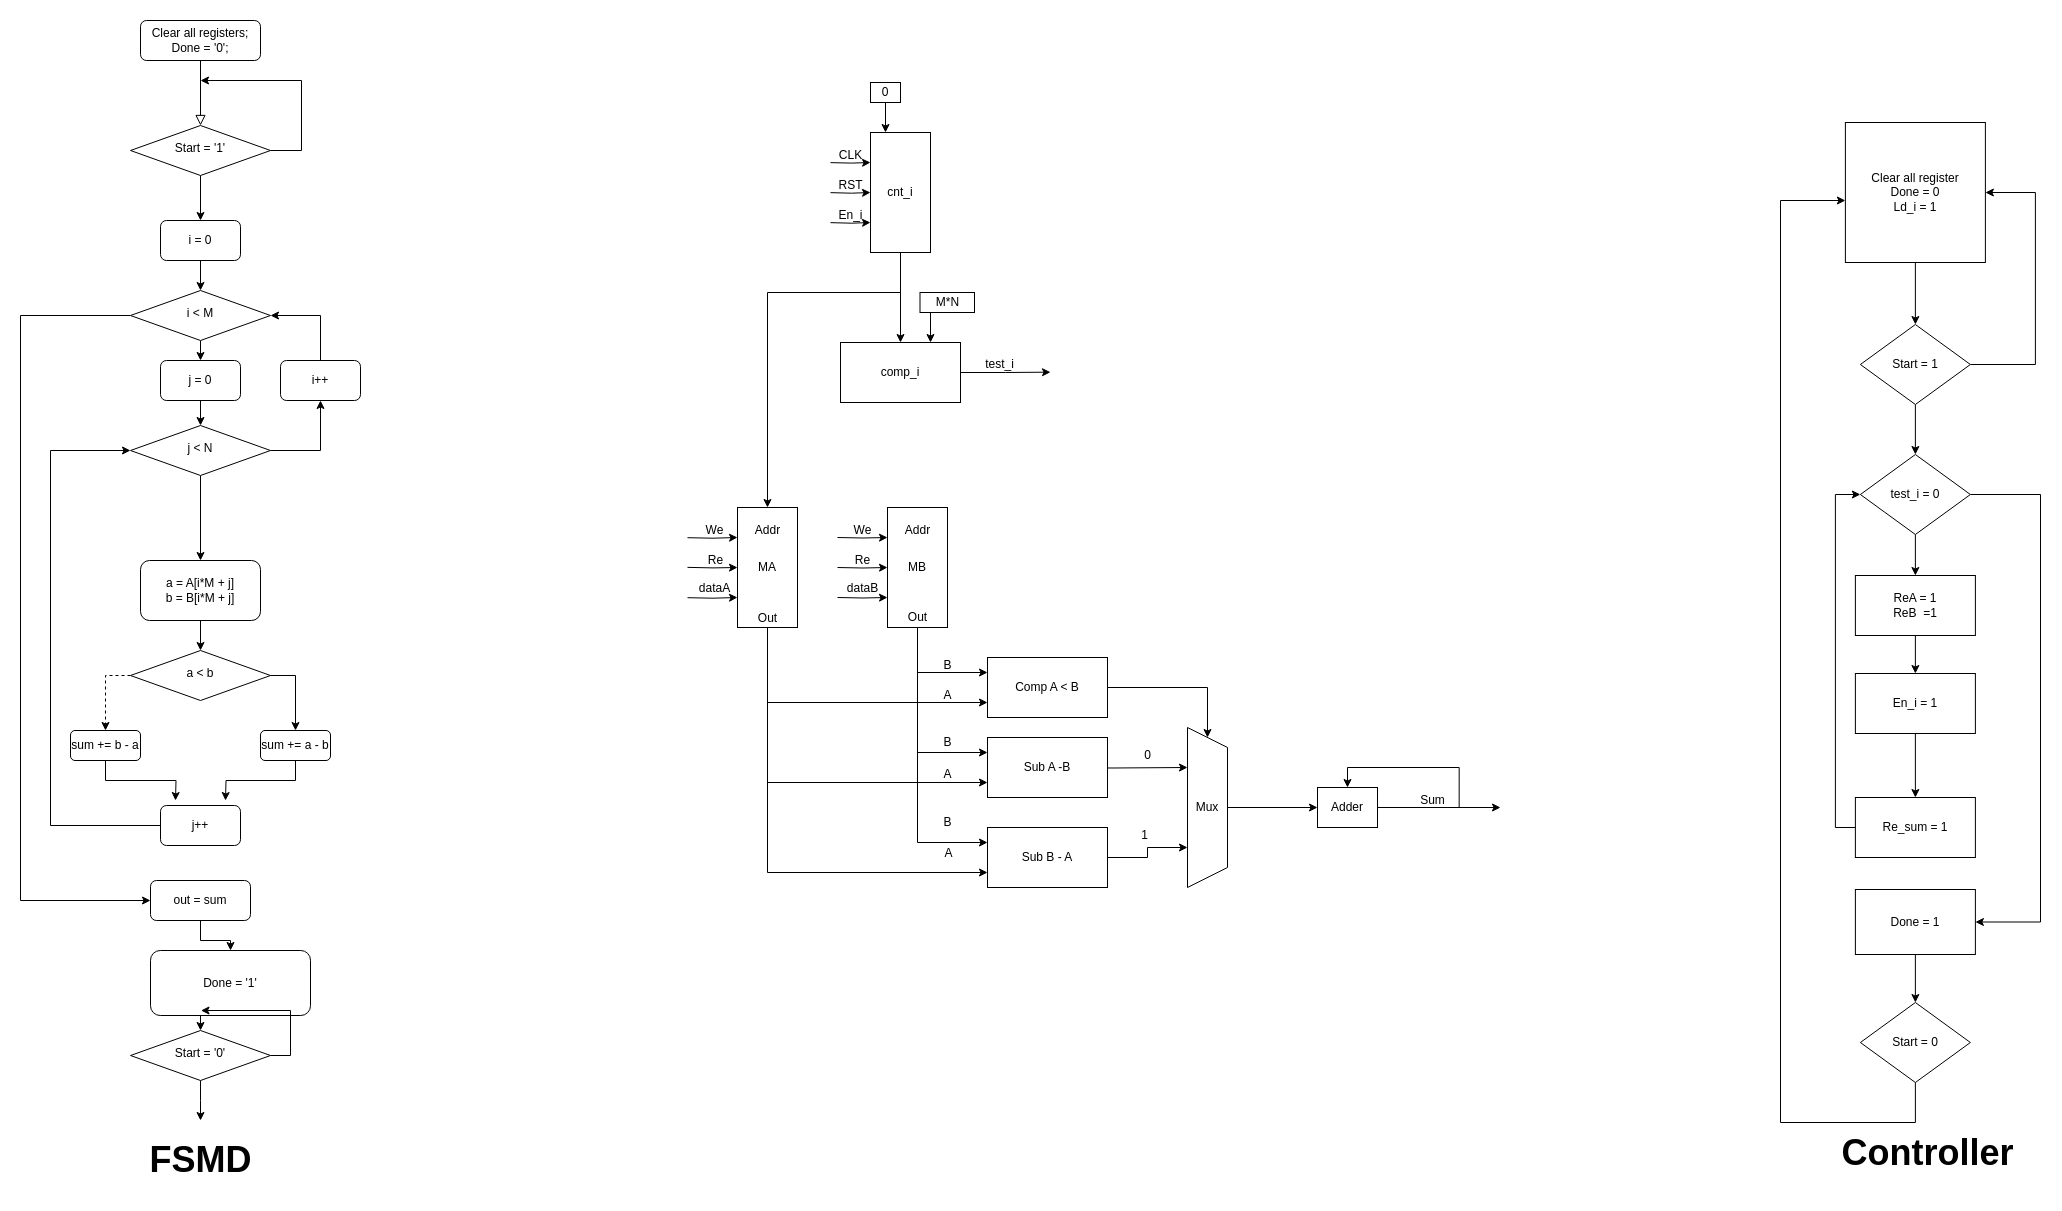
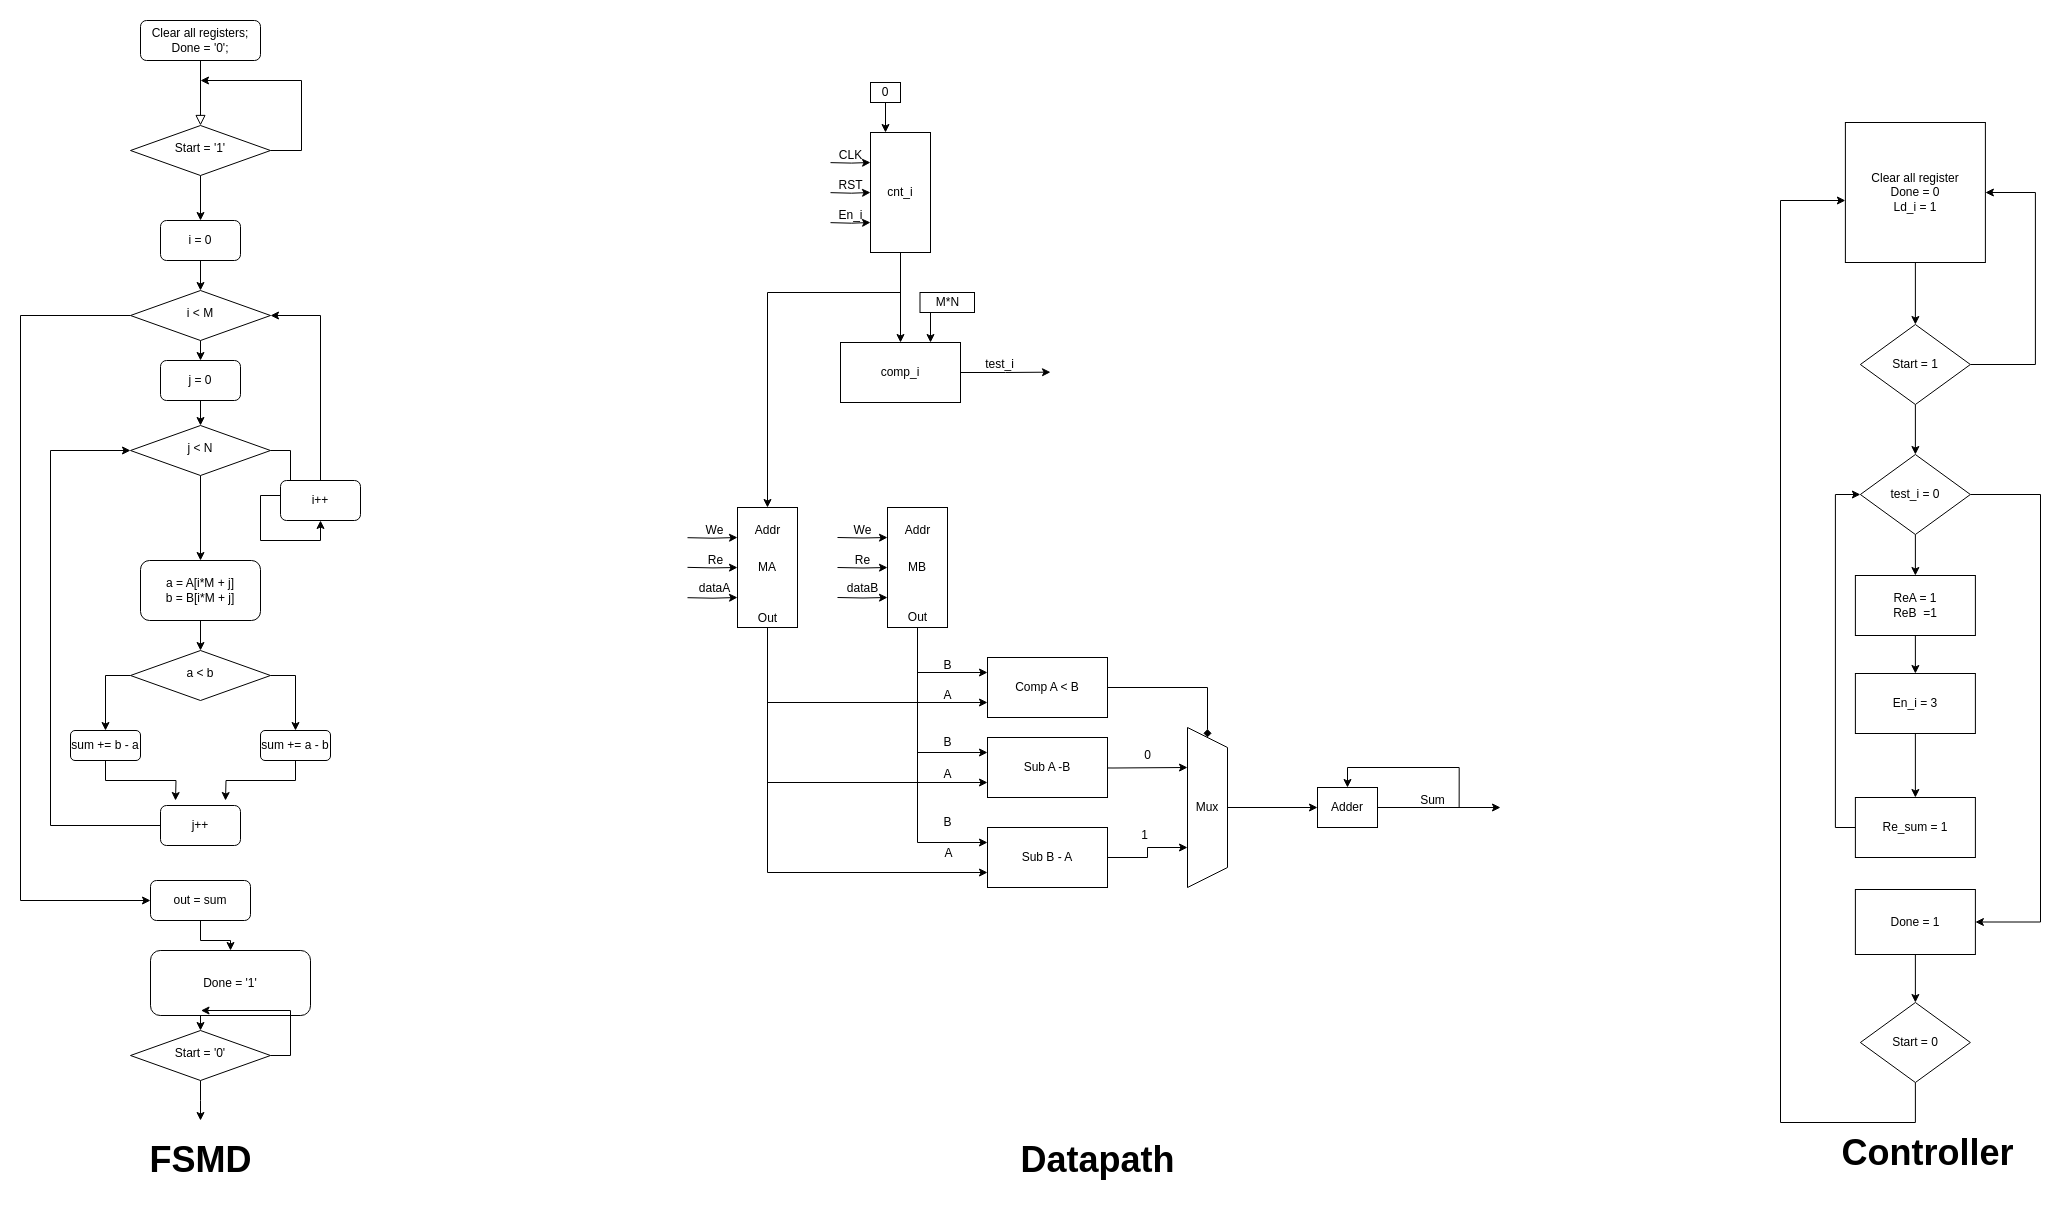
(321, 381) -> (321, 501)
(106, 688) -> (106, 688)
(1916, 704) -> (1916, 704)
(1208, 729) -> (1208, 728)
none -> (1098, 1160)
